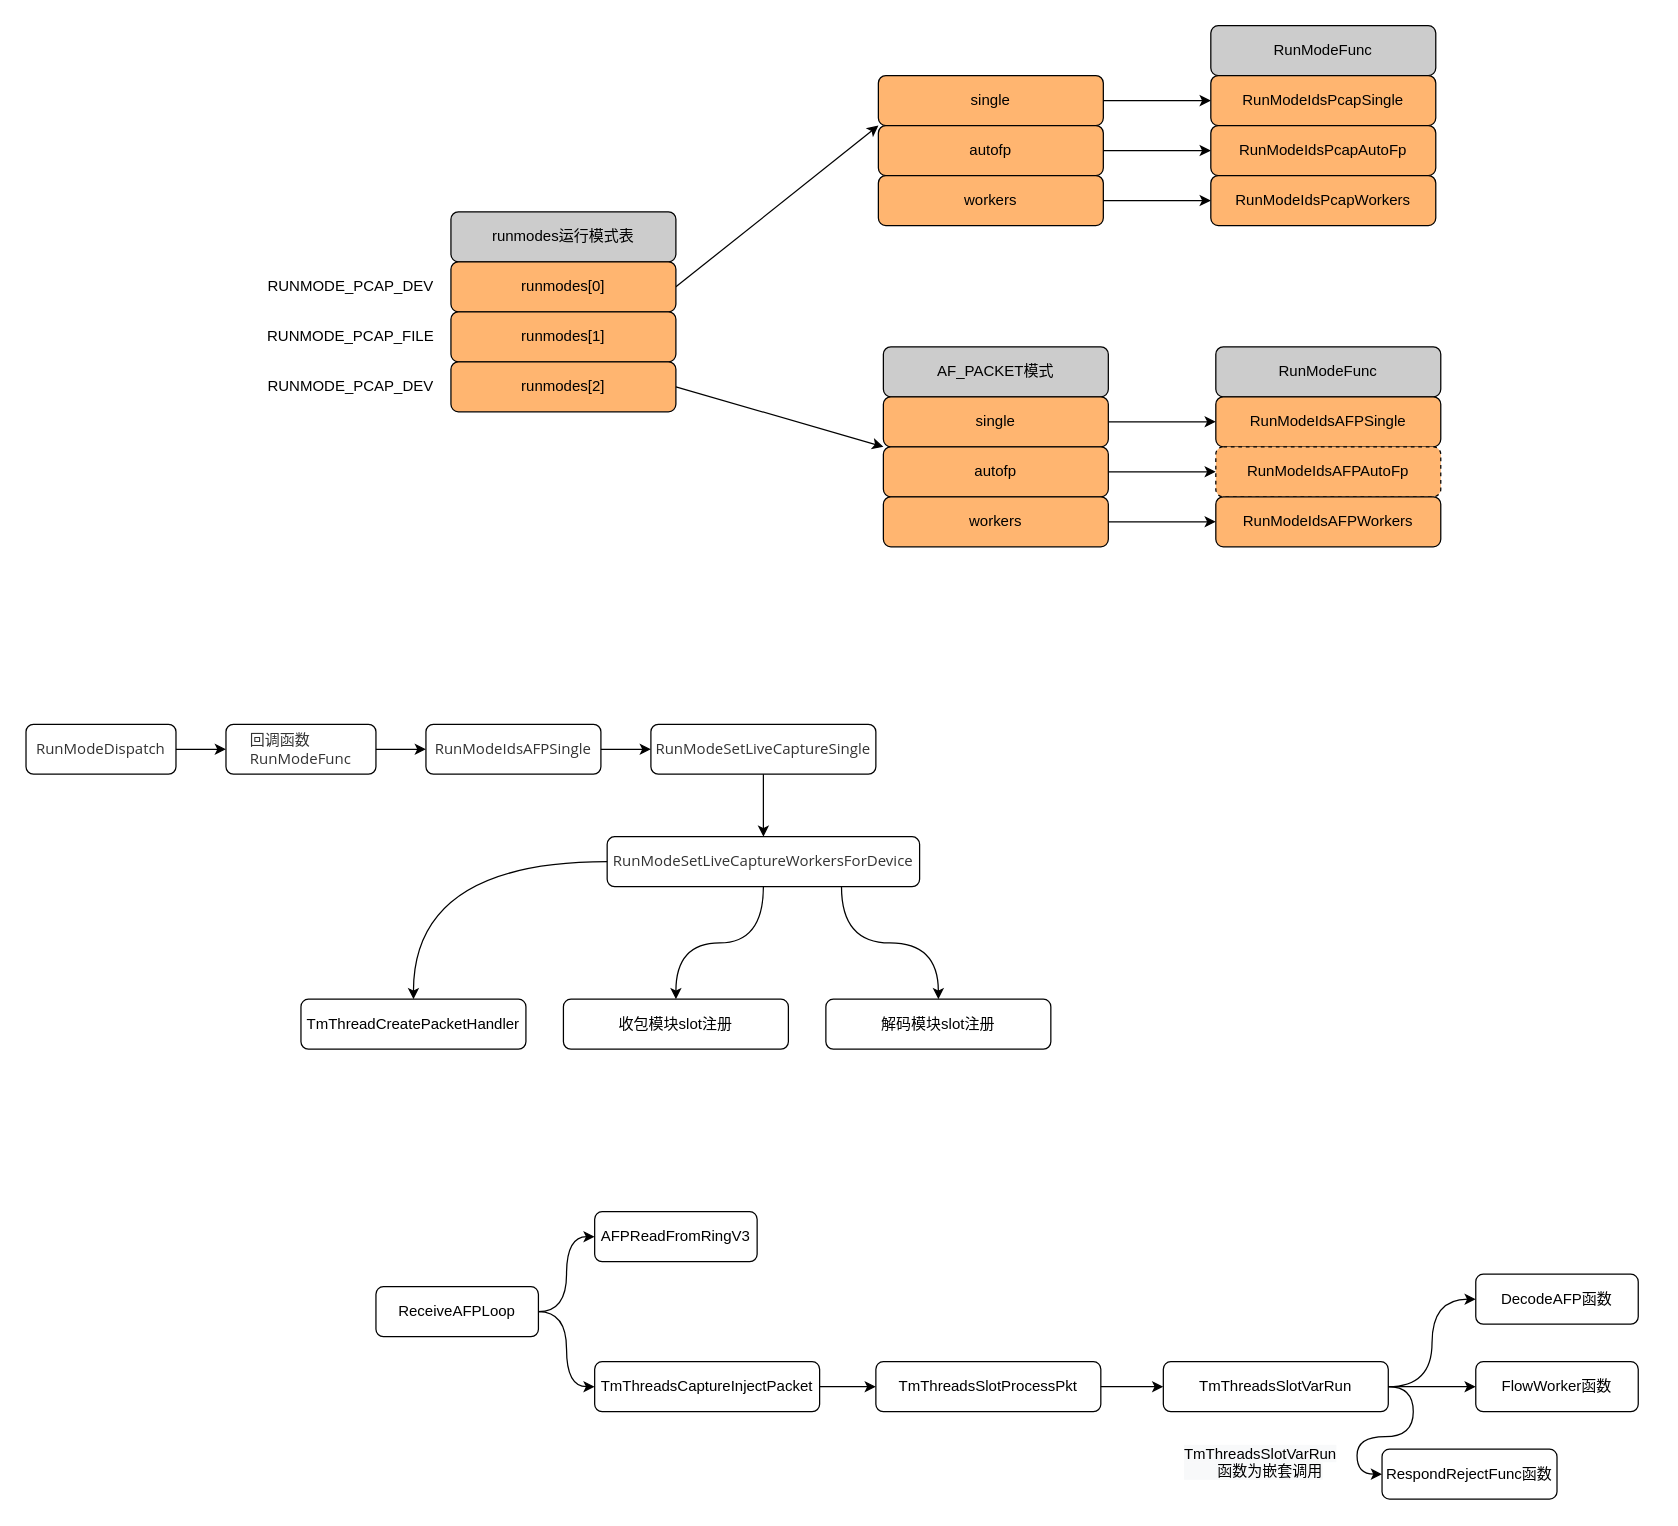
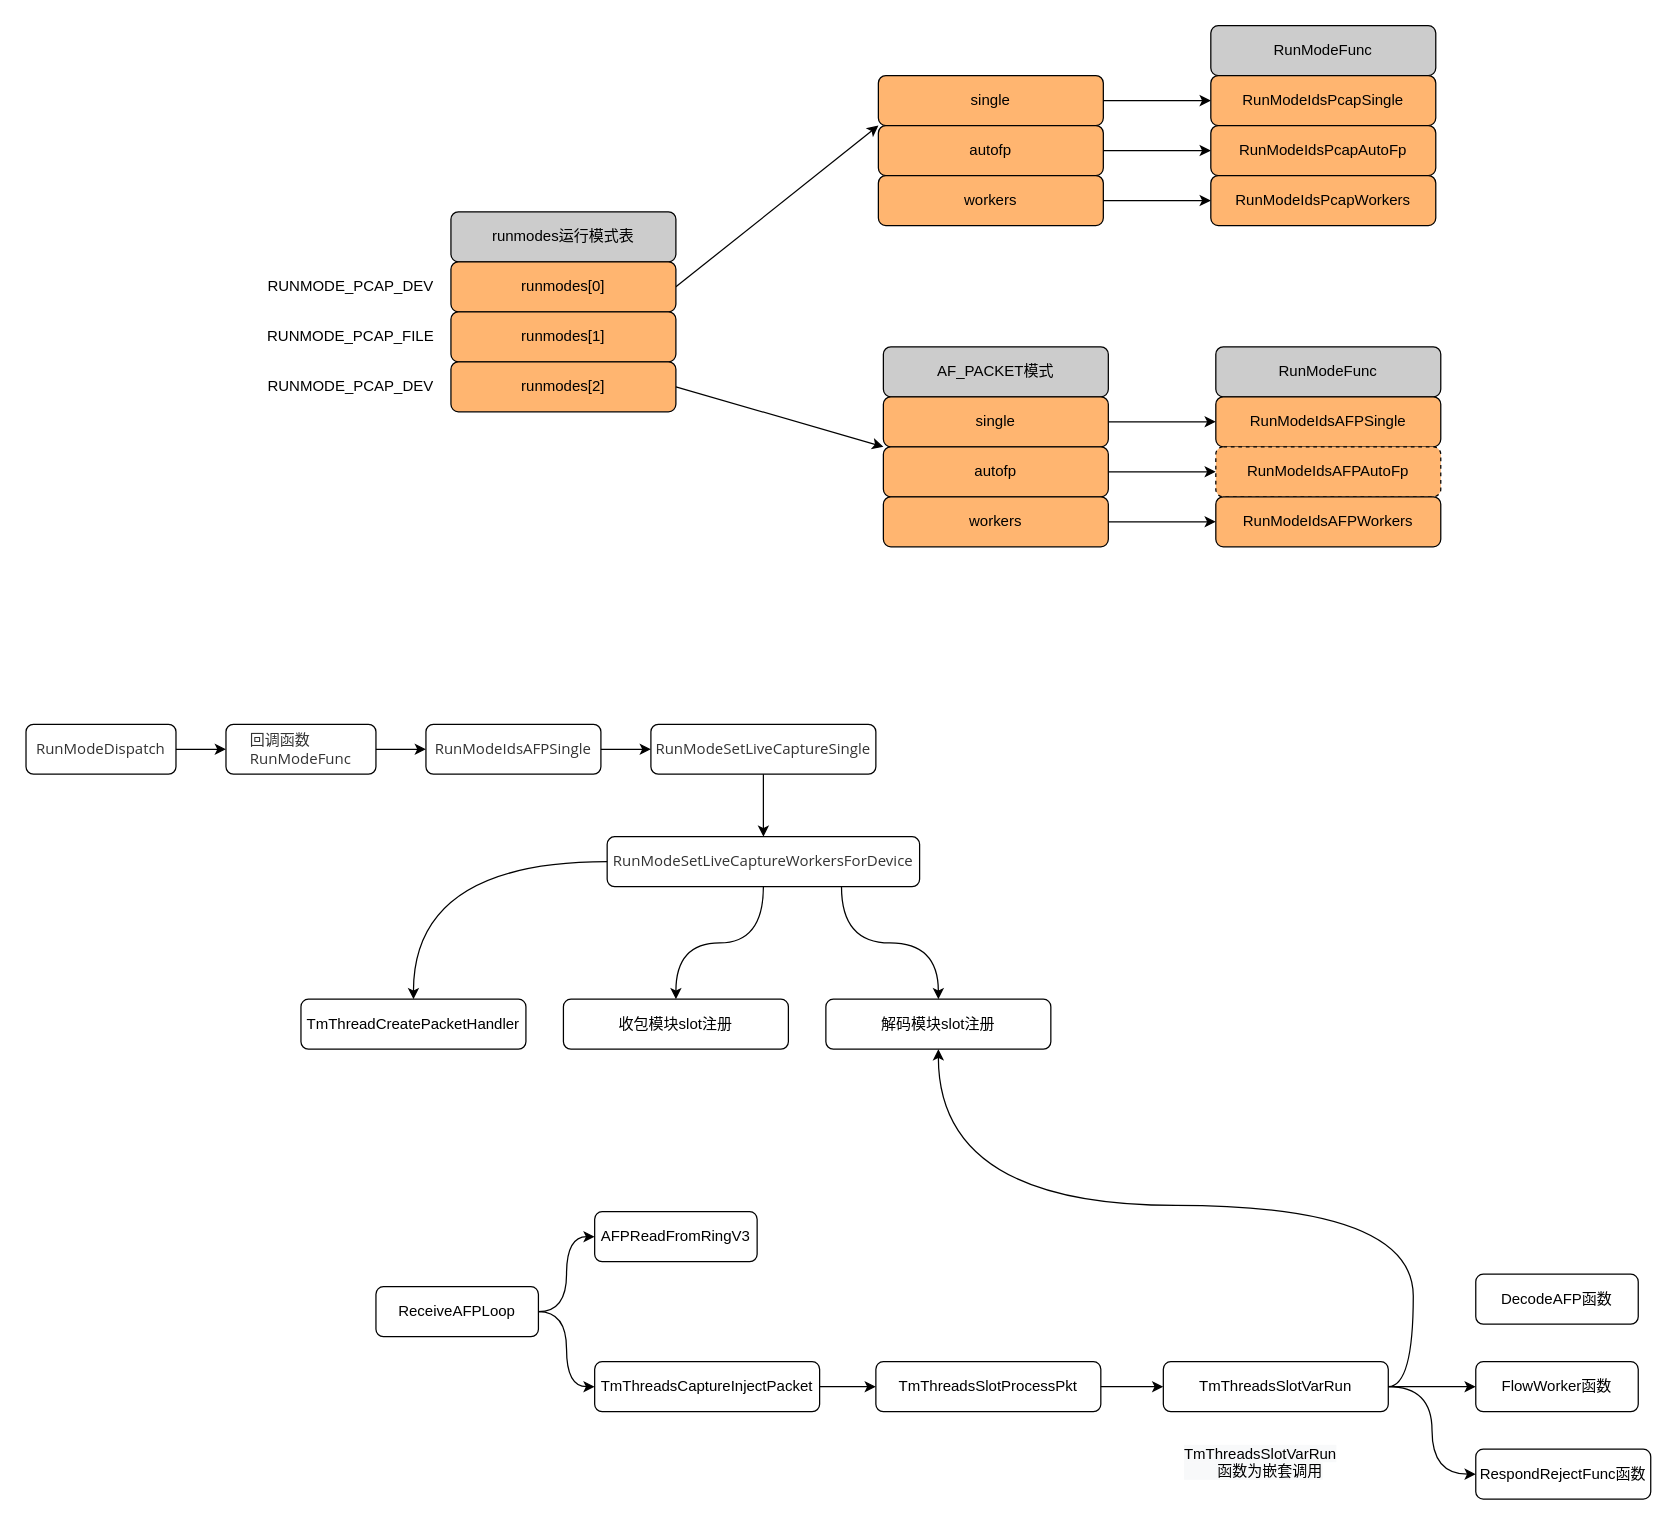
(1432, 1338) -> (1200, 1206)
(1469, 1474) -> (1563, 1474)
